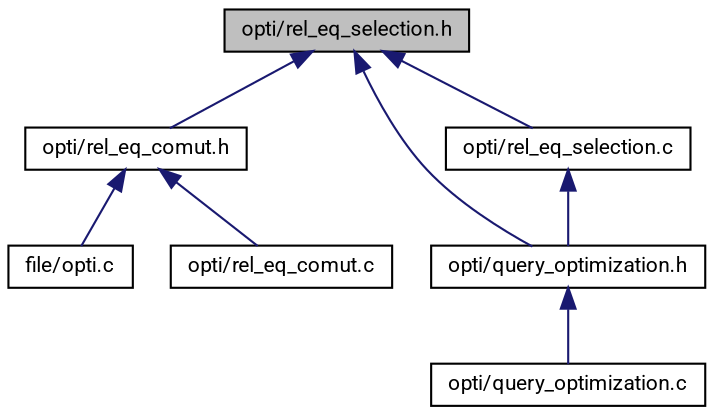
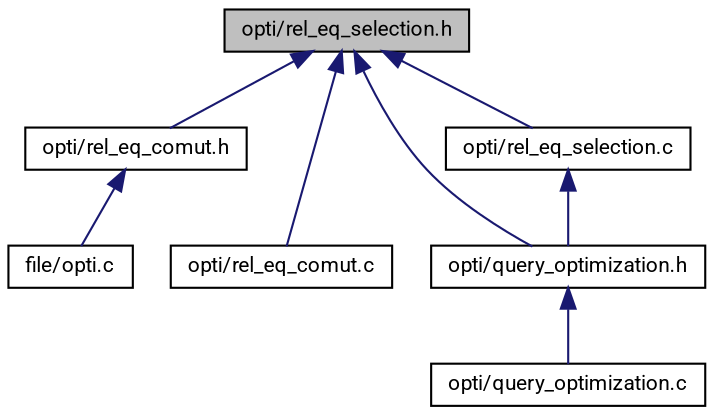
(217, 214) -> (311, 159)
